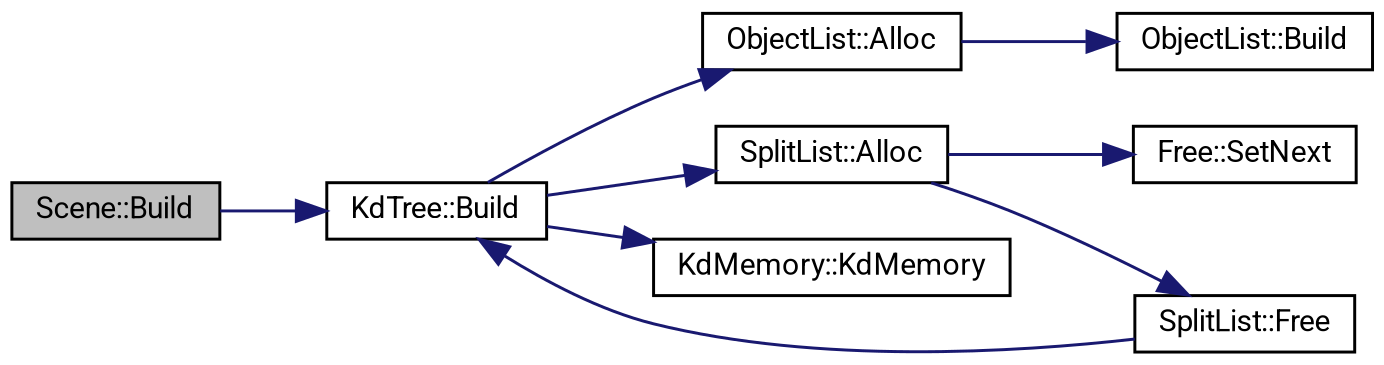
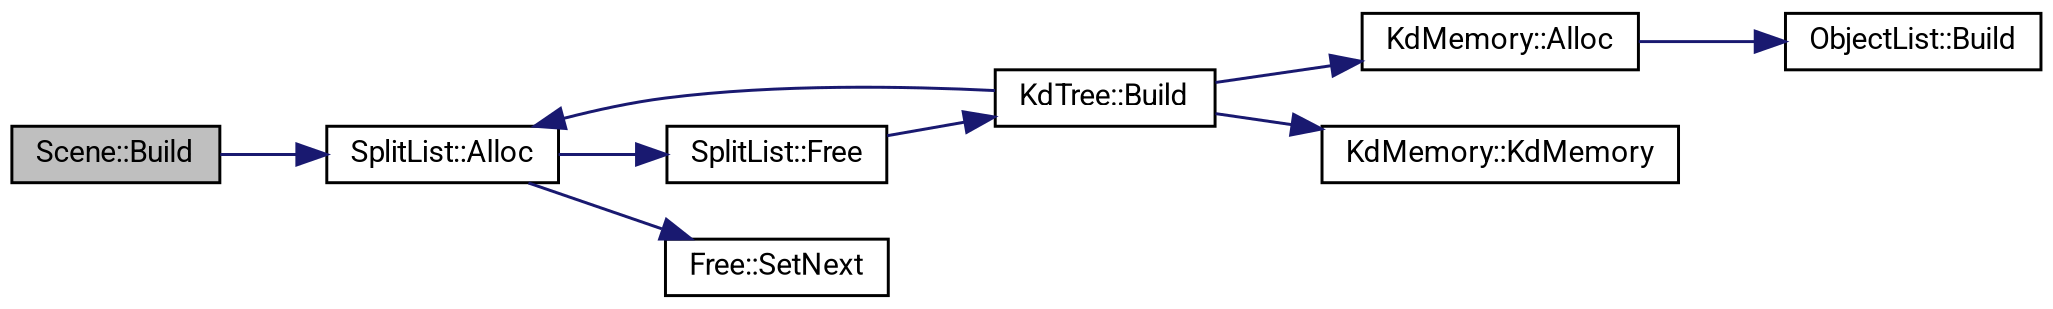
(832, 42) -> (1500, 42)
(258, 211) -> (259, 154)
